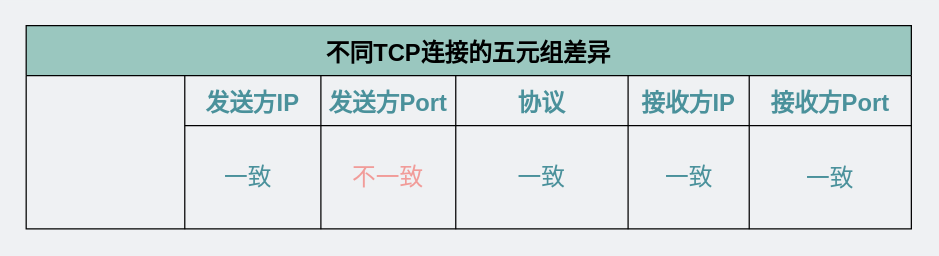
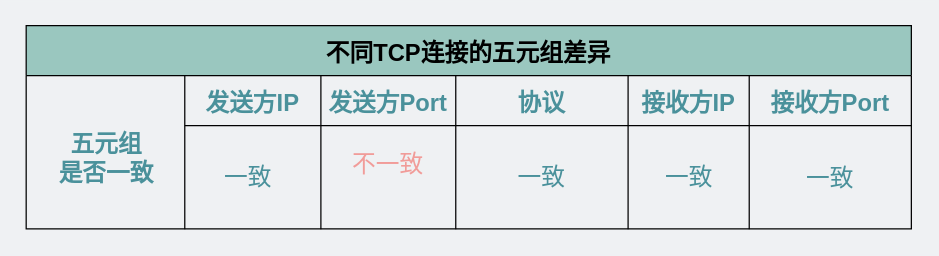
none -> (106, 145)
(388, 178) -> (388, 166)
